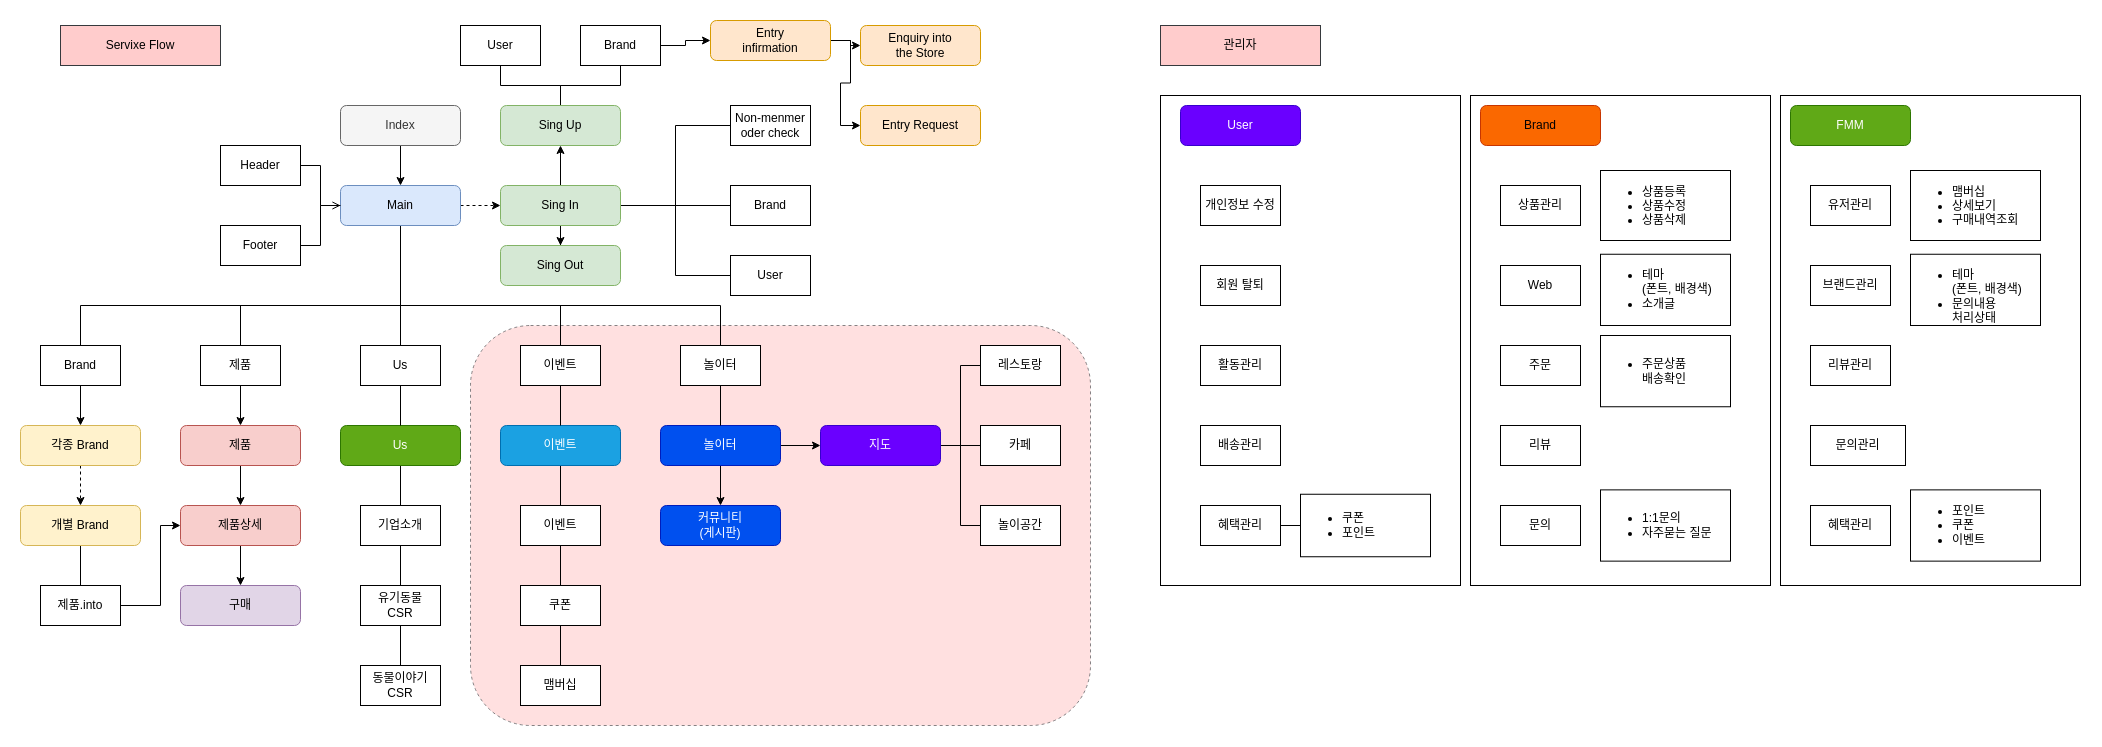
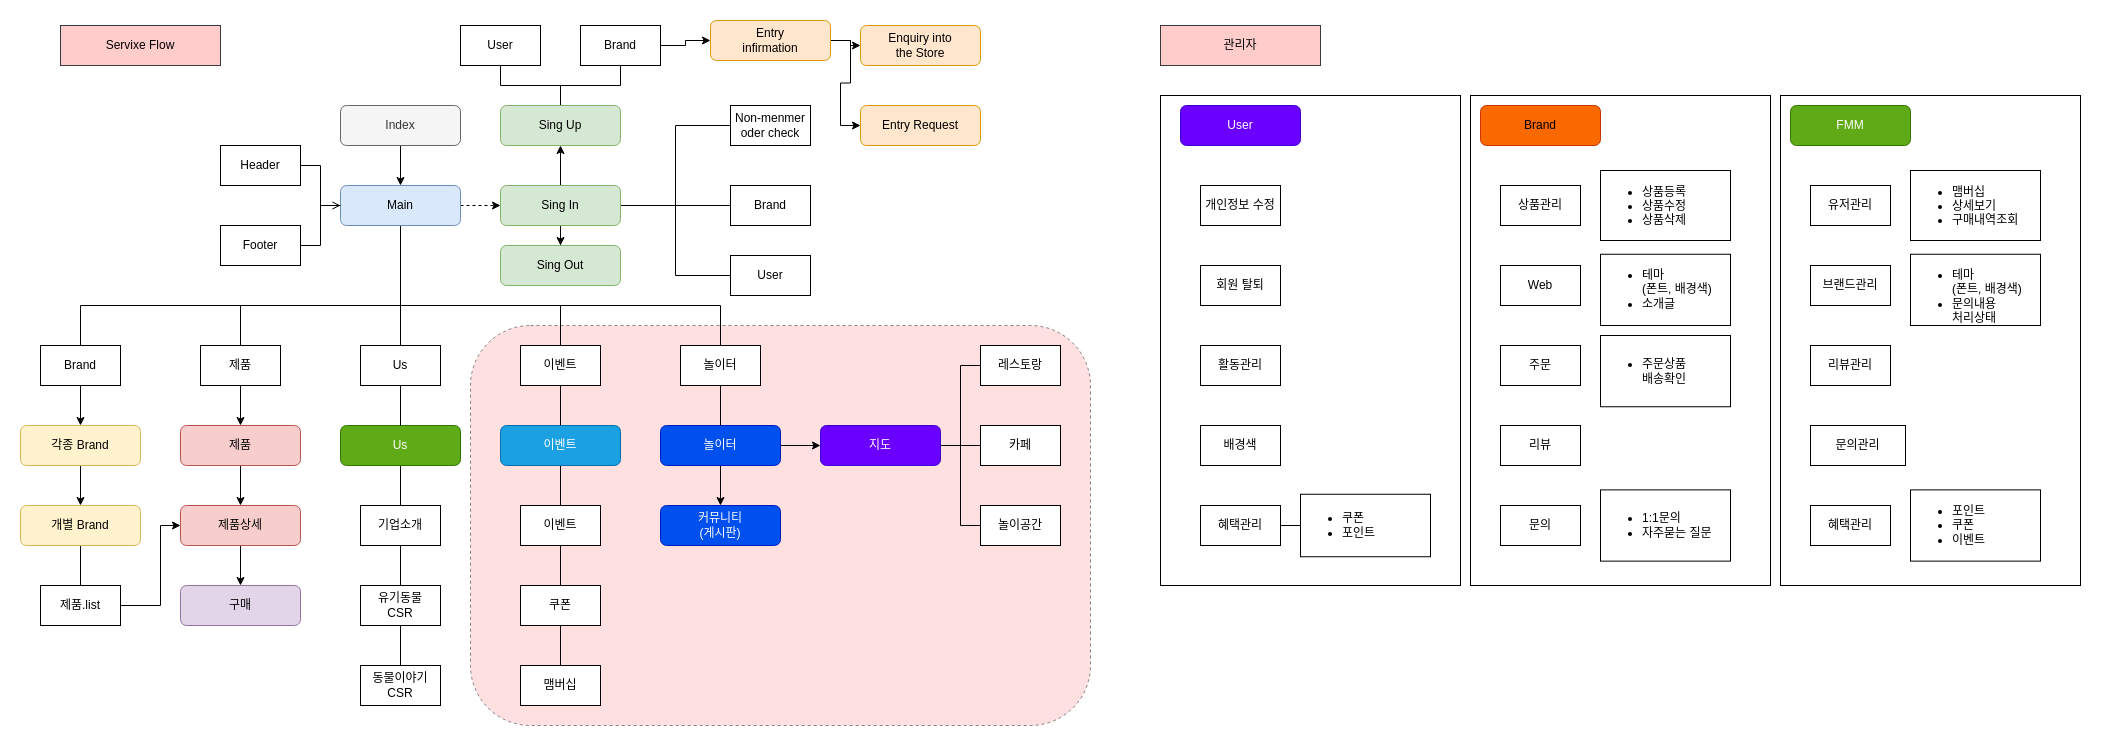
(1241, 446) -> (1241, 446)
(81, 481) -> (81, 481)
(81, 606) -> (81, 606)
